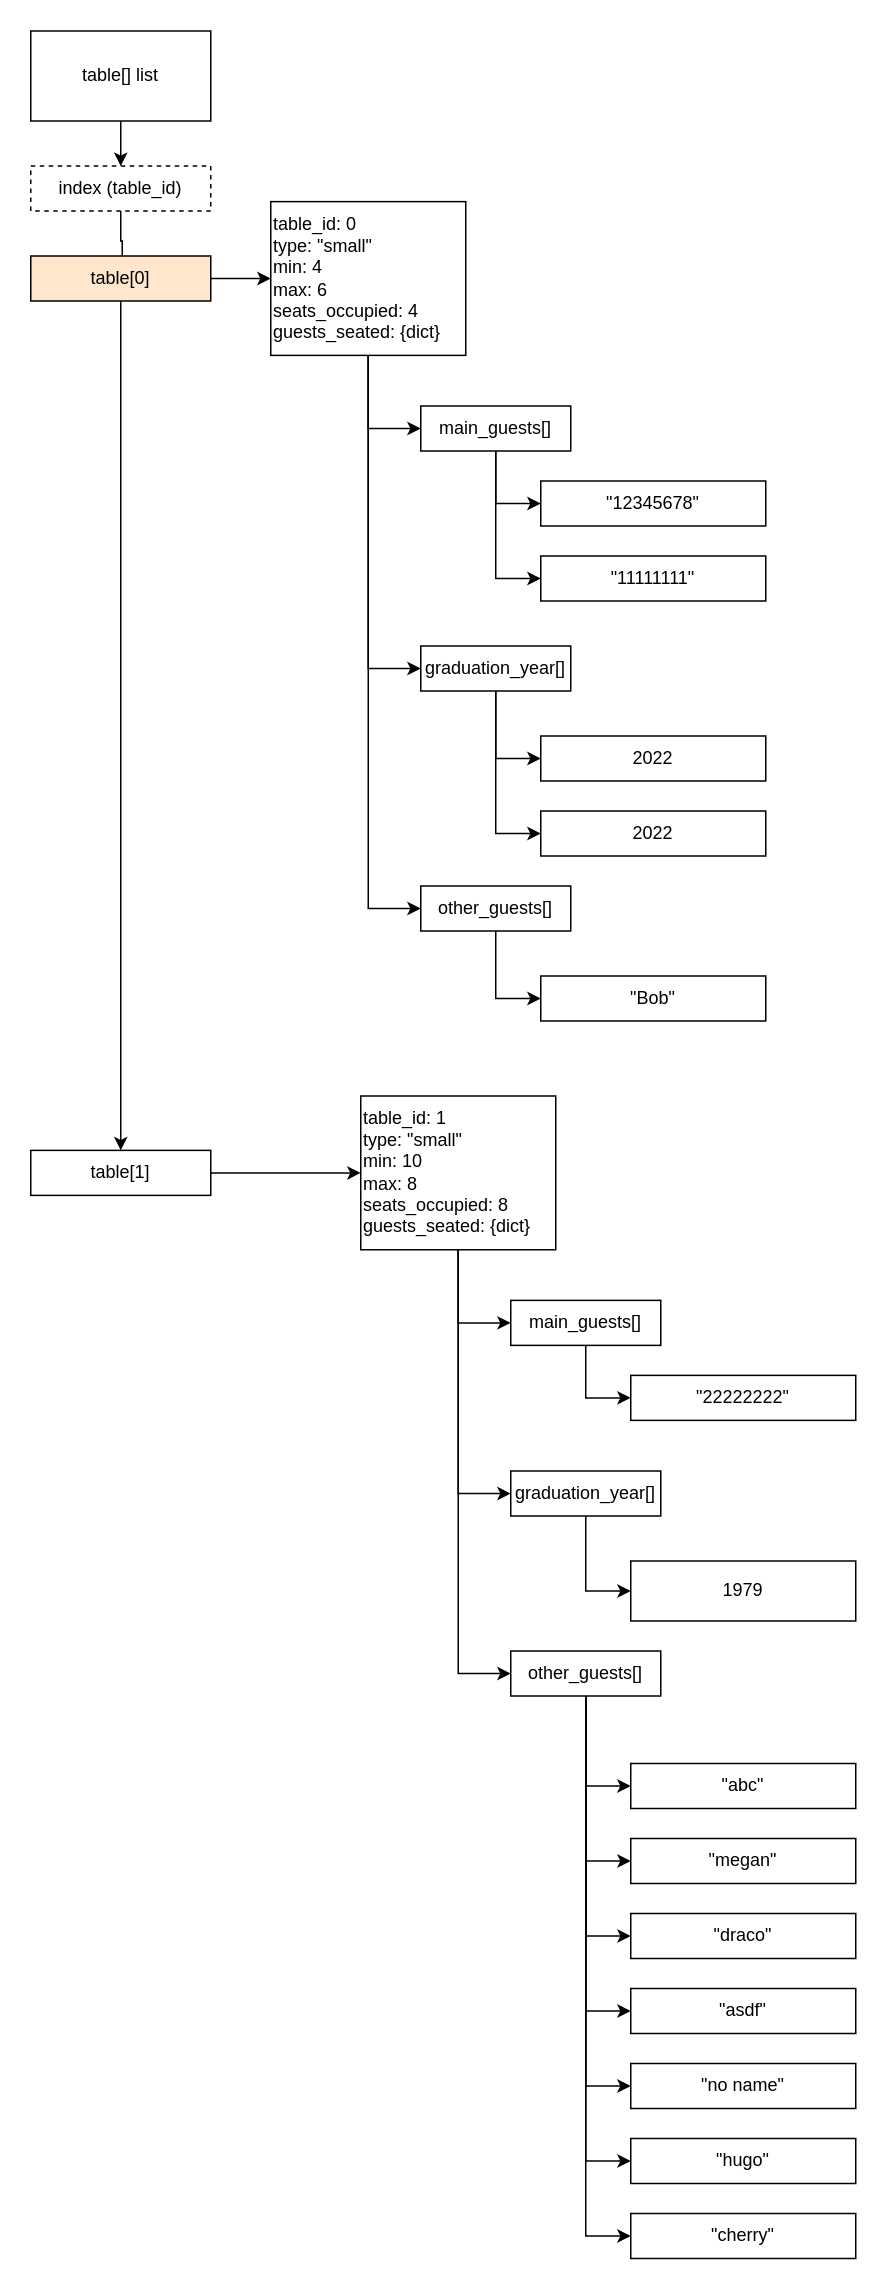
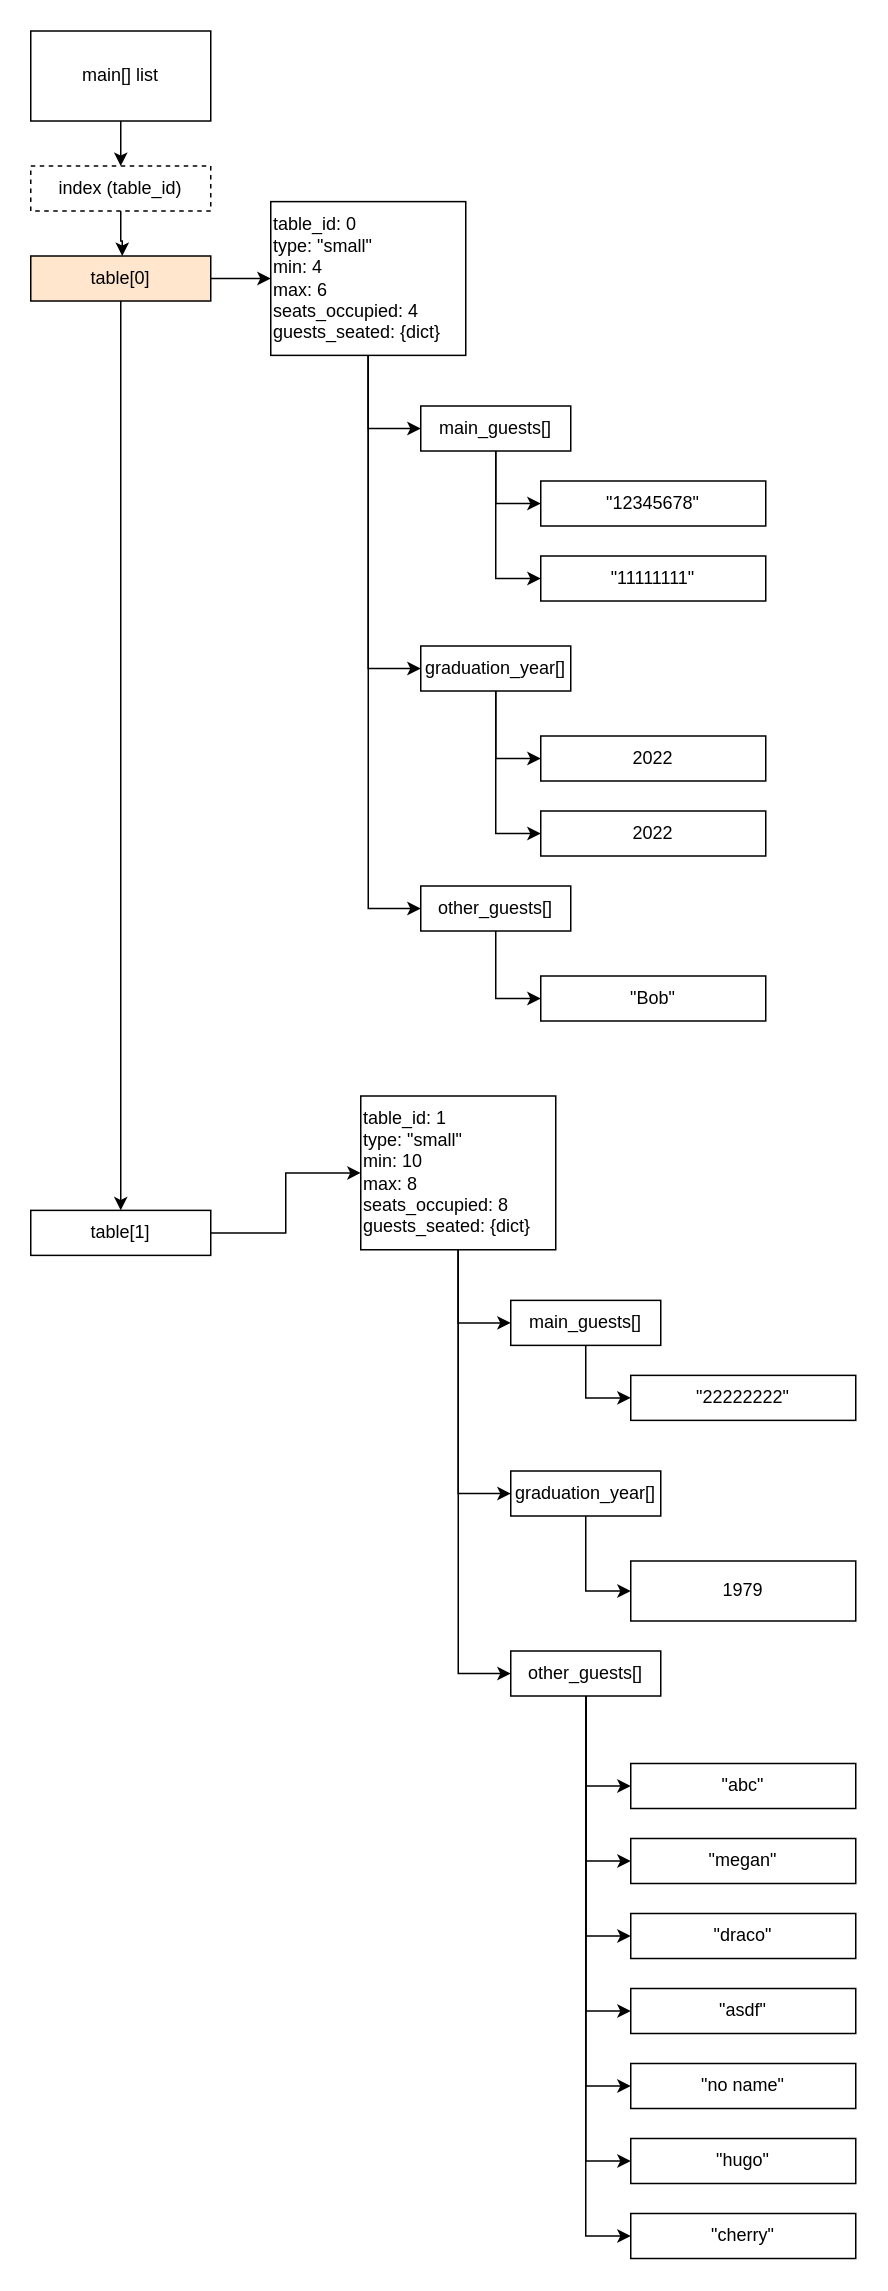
(121, 76) -> (121, 76)
(122, 248) -> (122, 244)
(121, 1173) -> (121, 1233)
